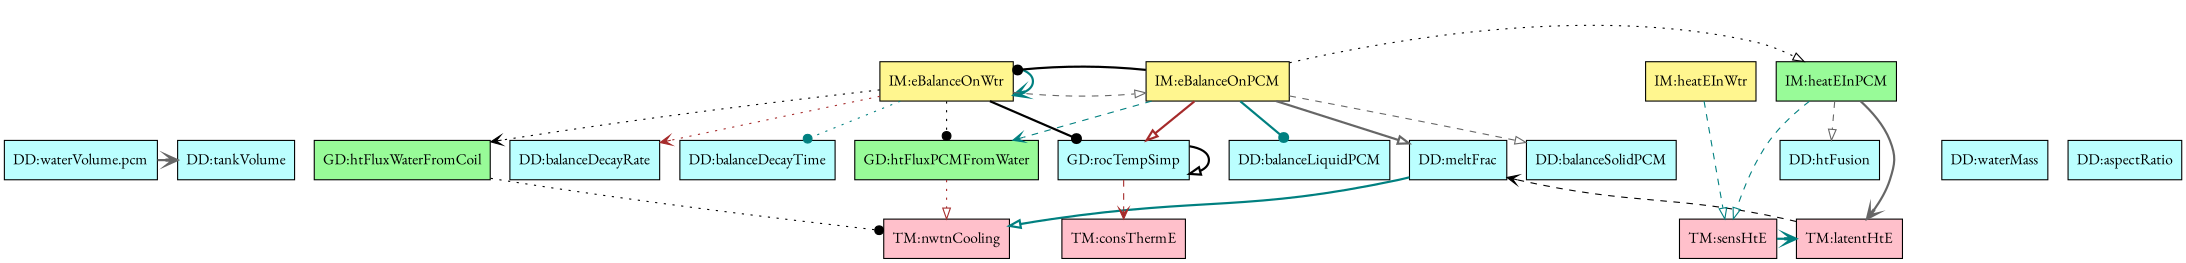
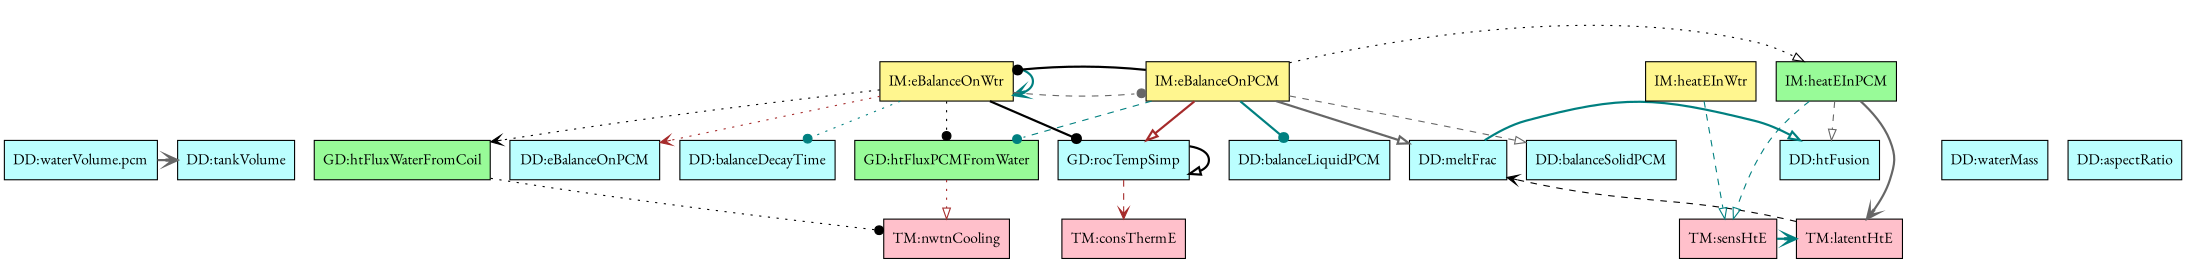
(1074, 96) -> (1074, 96)
(1088, 119) -> (1088, 119)
(585, 160) -> (585, 160)
(1215, 204) -> (1636, 102)
